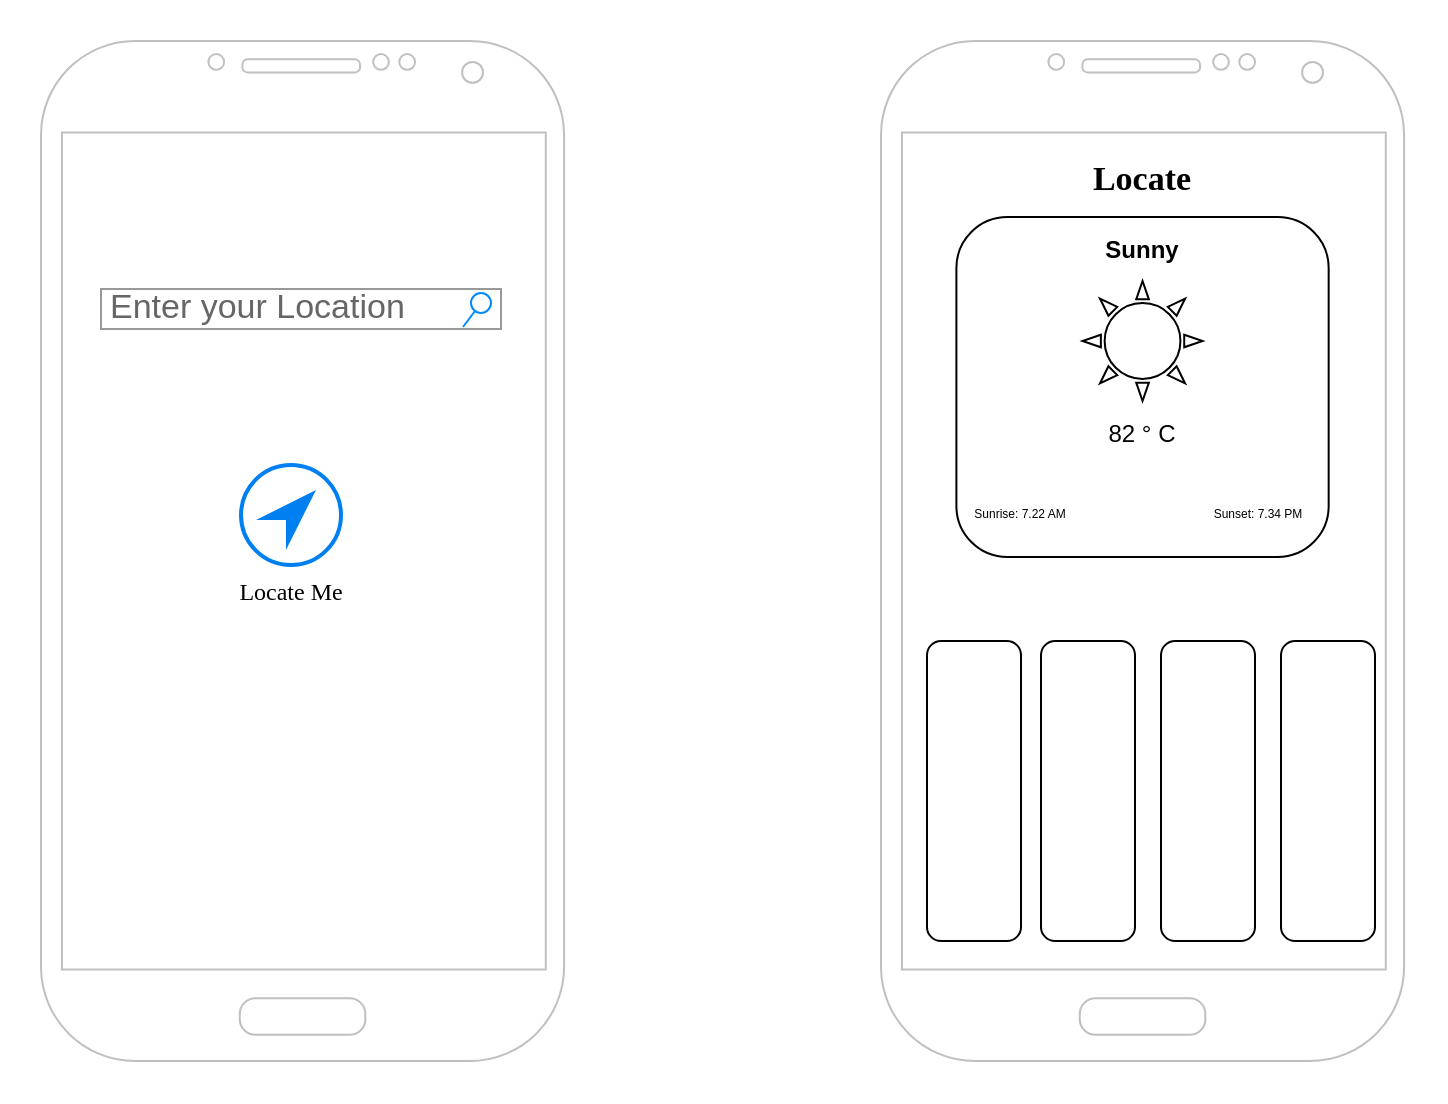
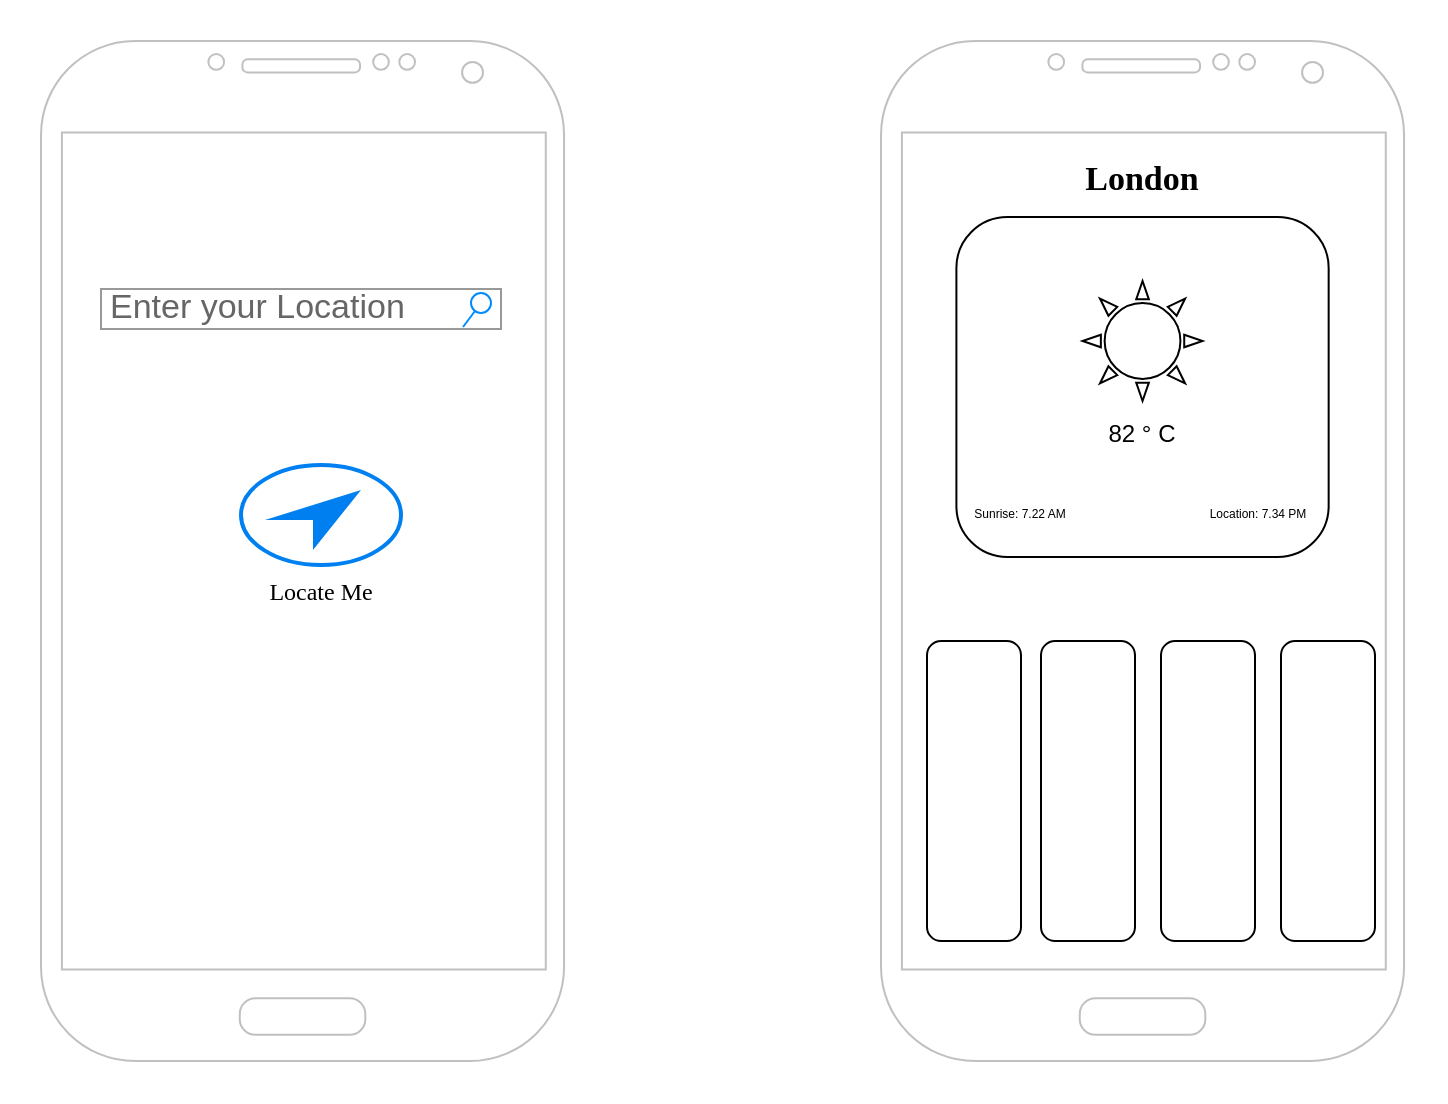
(1143, 181) -> (1143, 181)
(1143, 251) -> none
(291, 515) -> (321, 515)
(1259, 515) -> (1259, 515)
